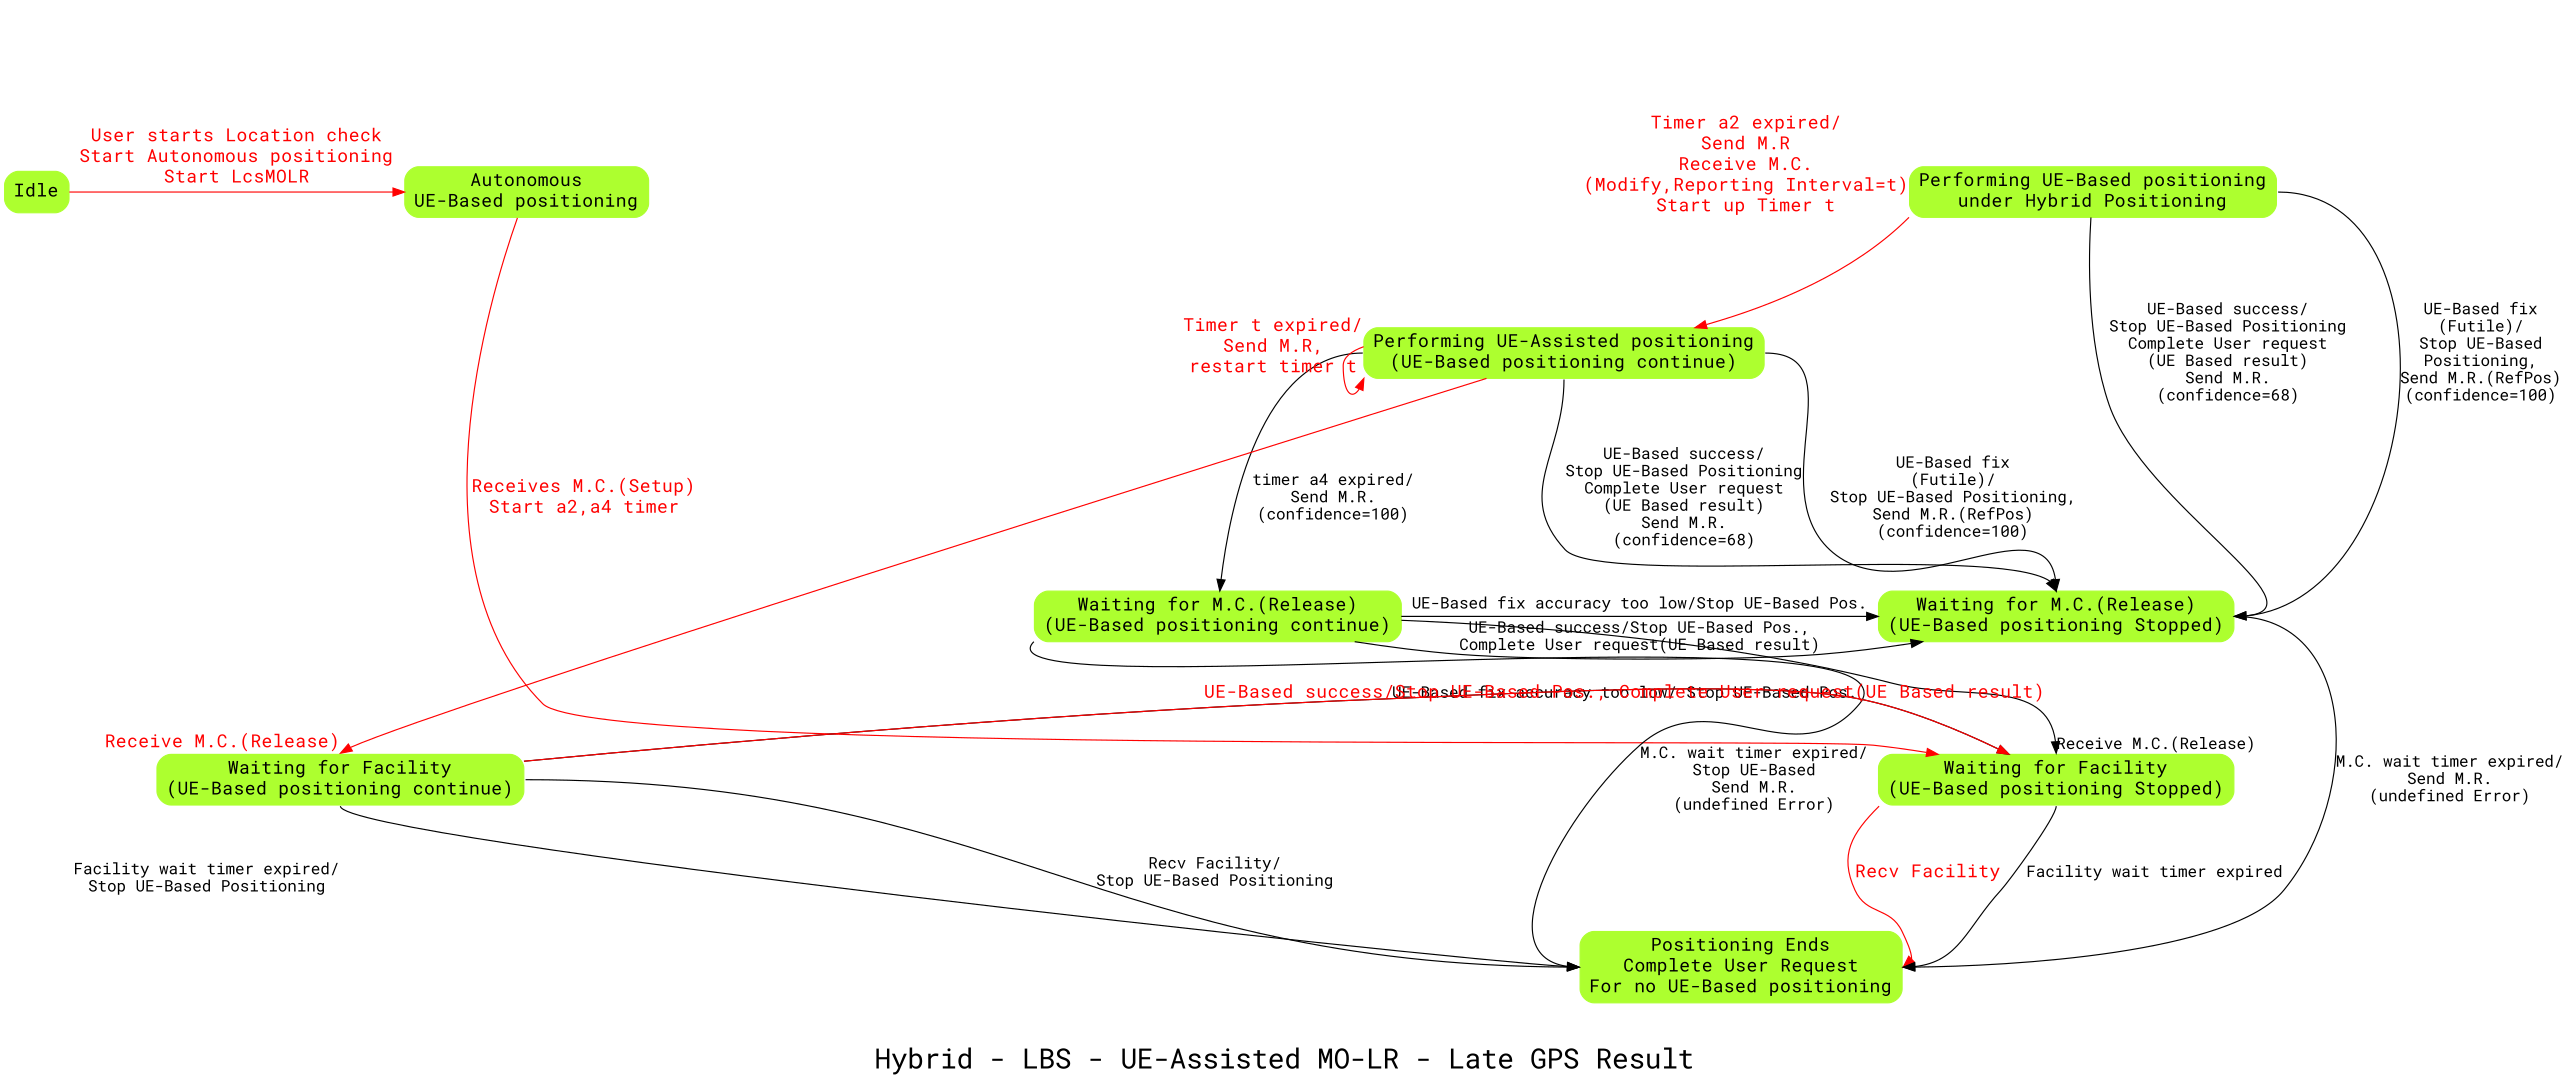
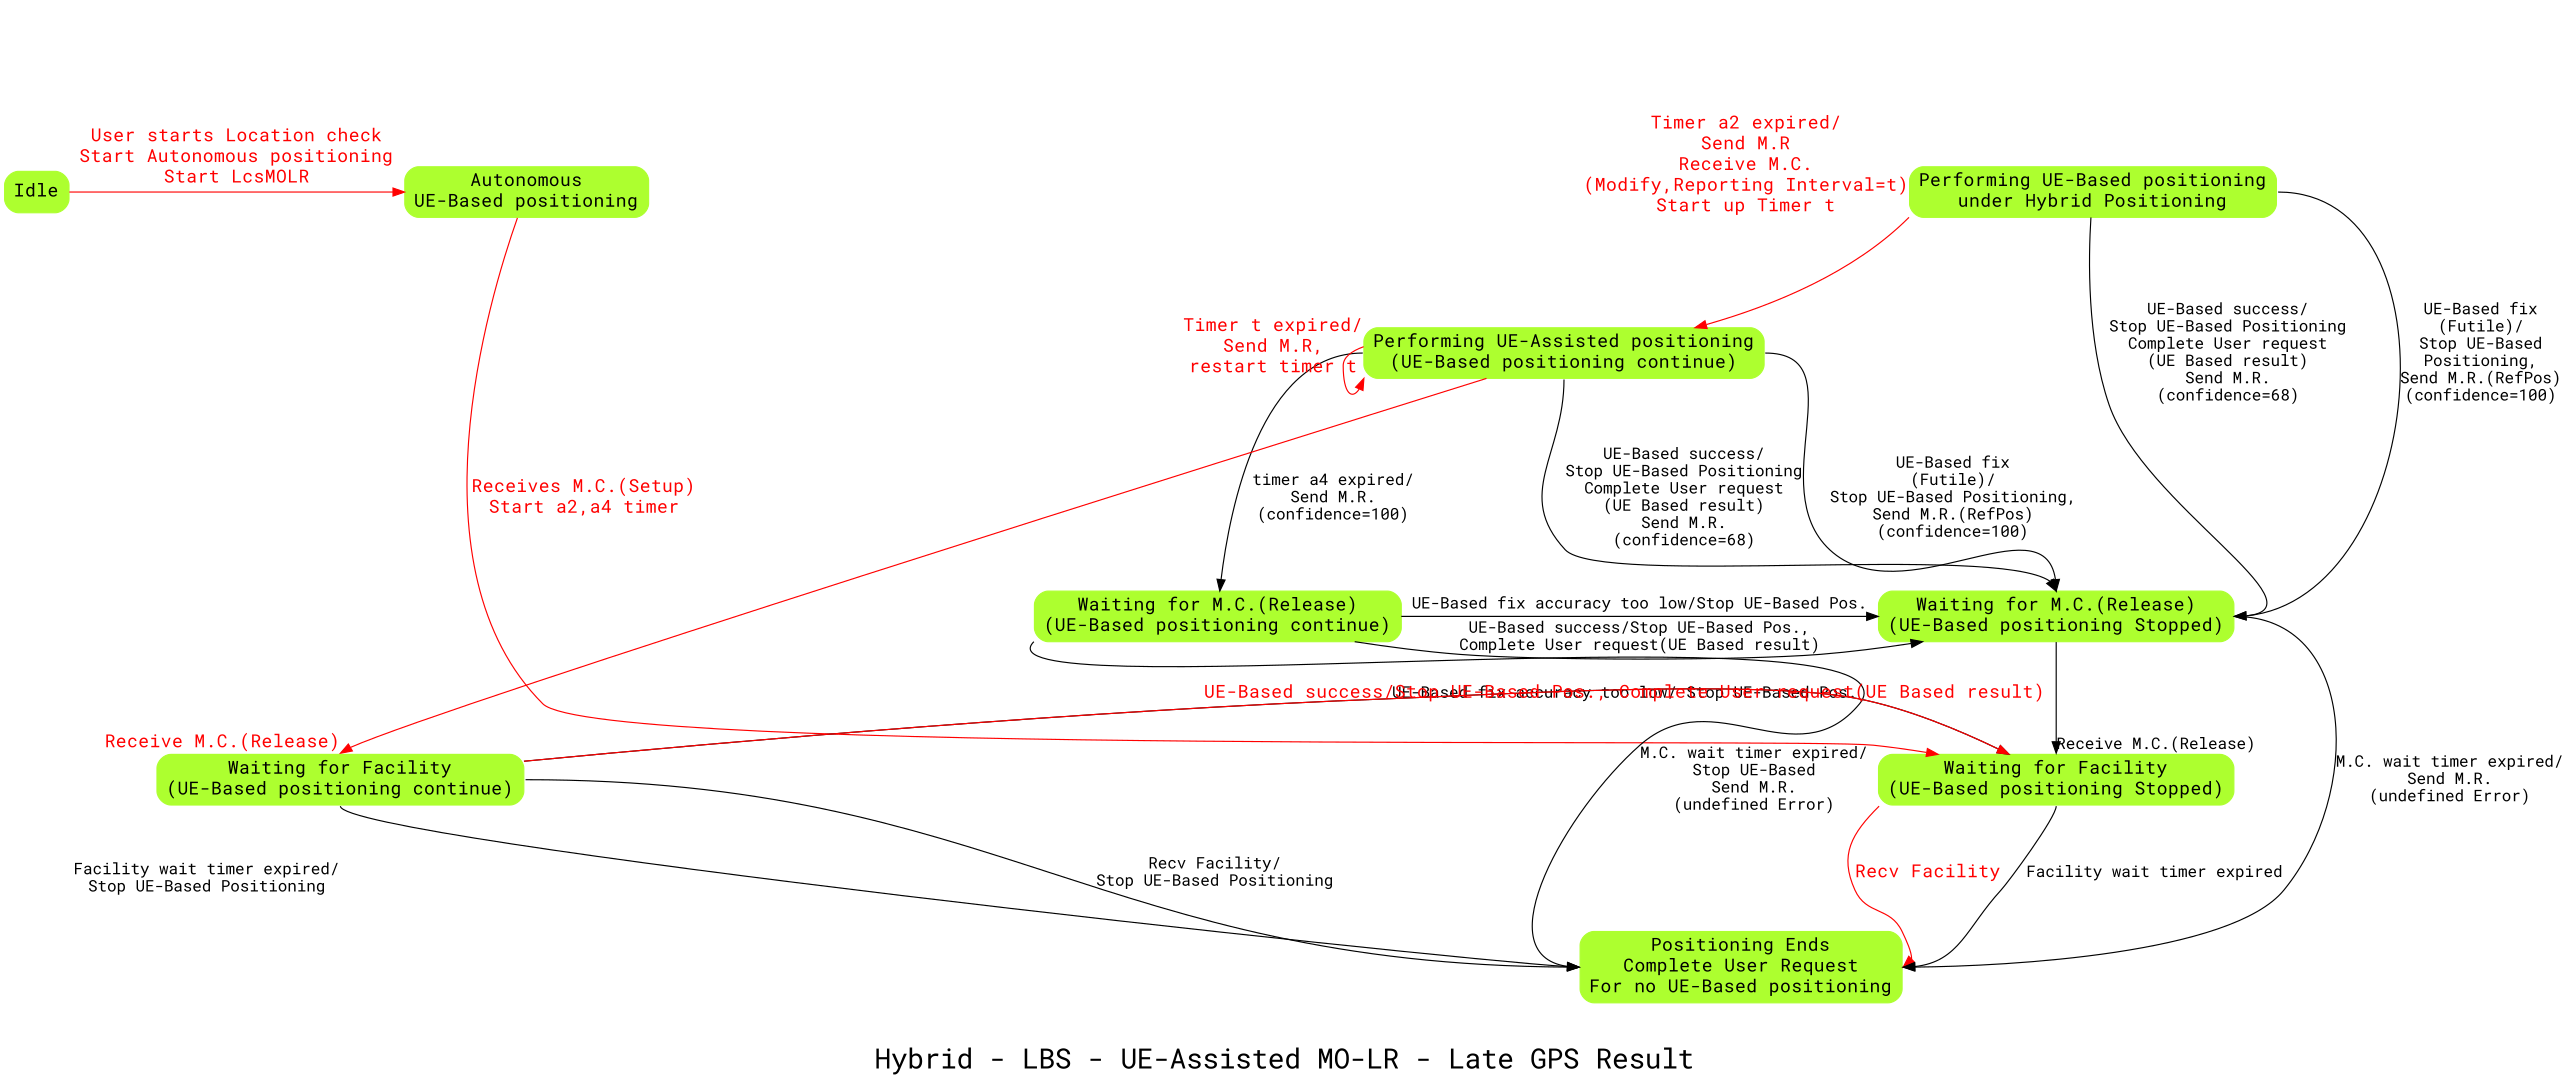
(1724, 650) -> (2056, 692)
